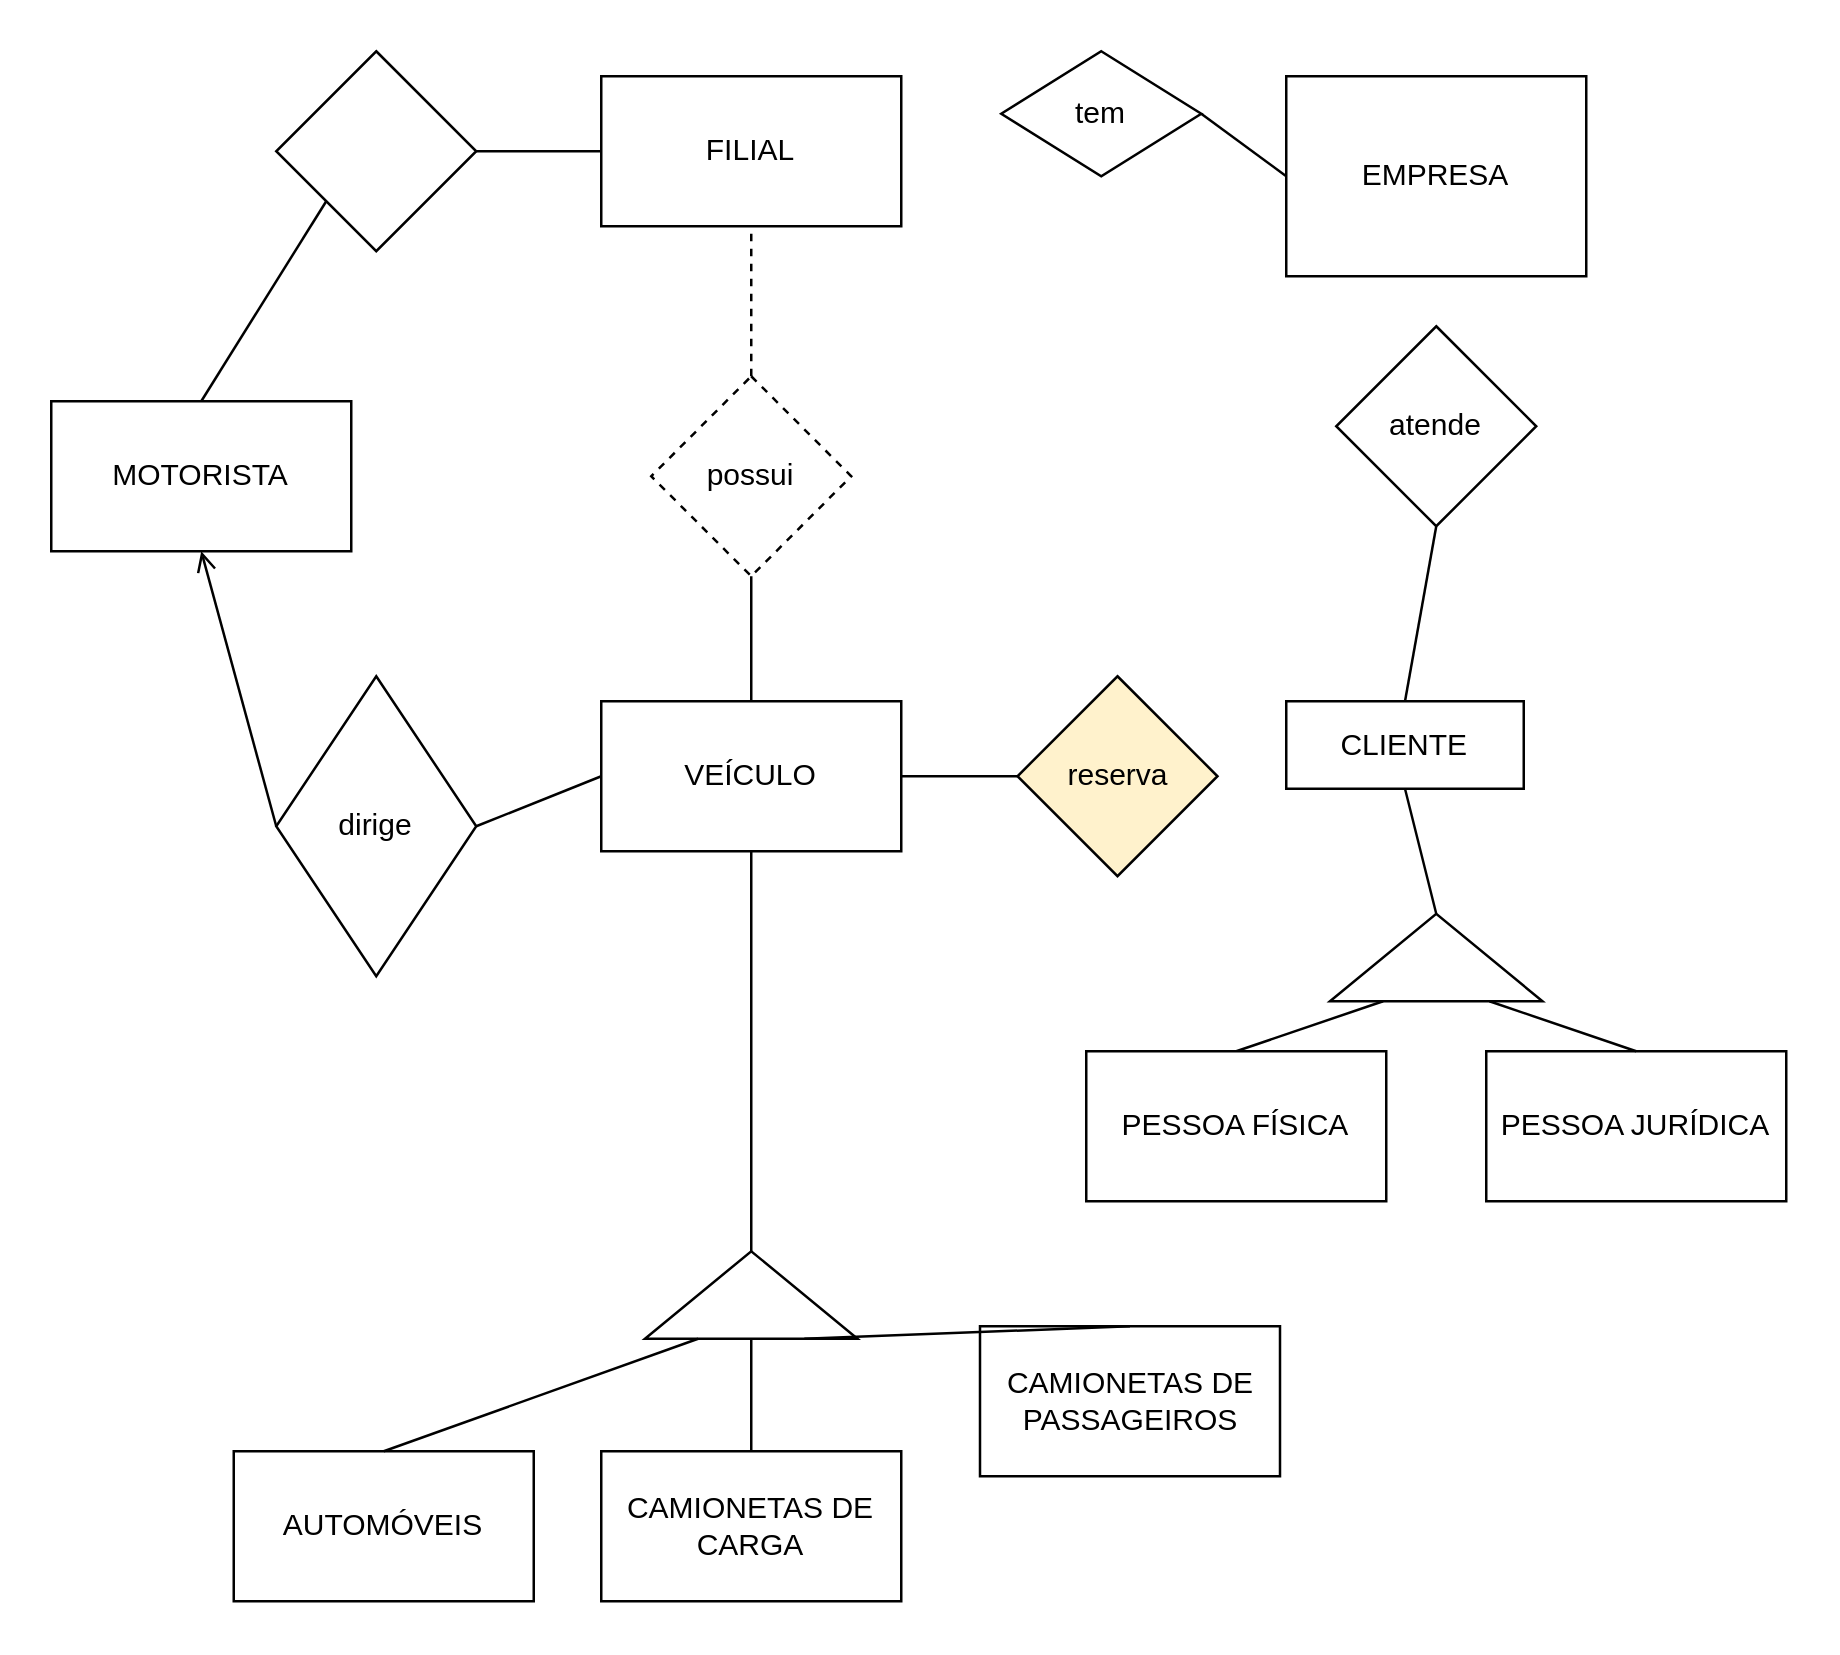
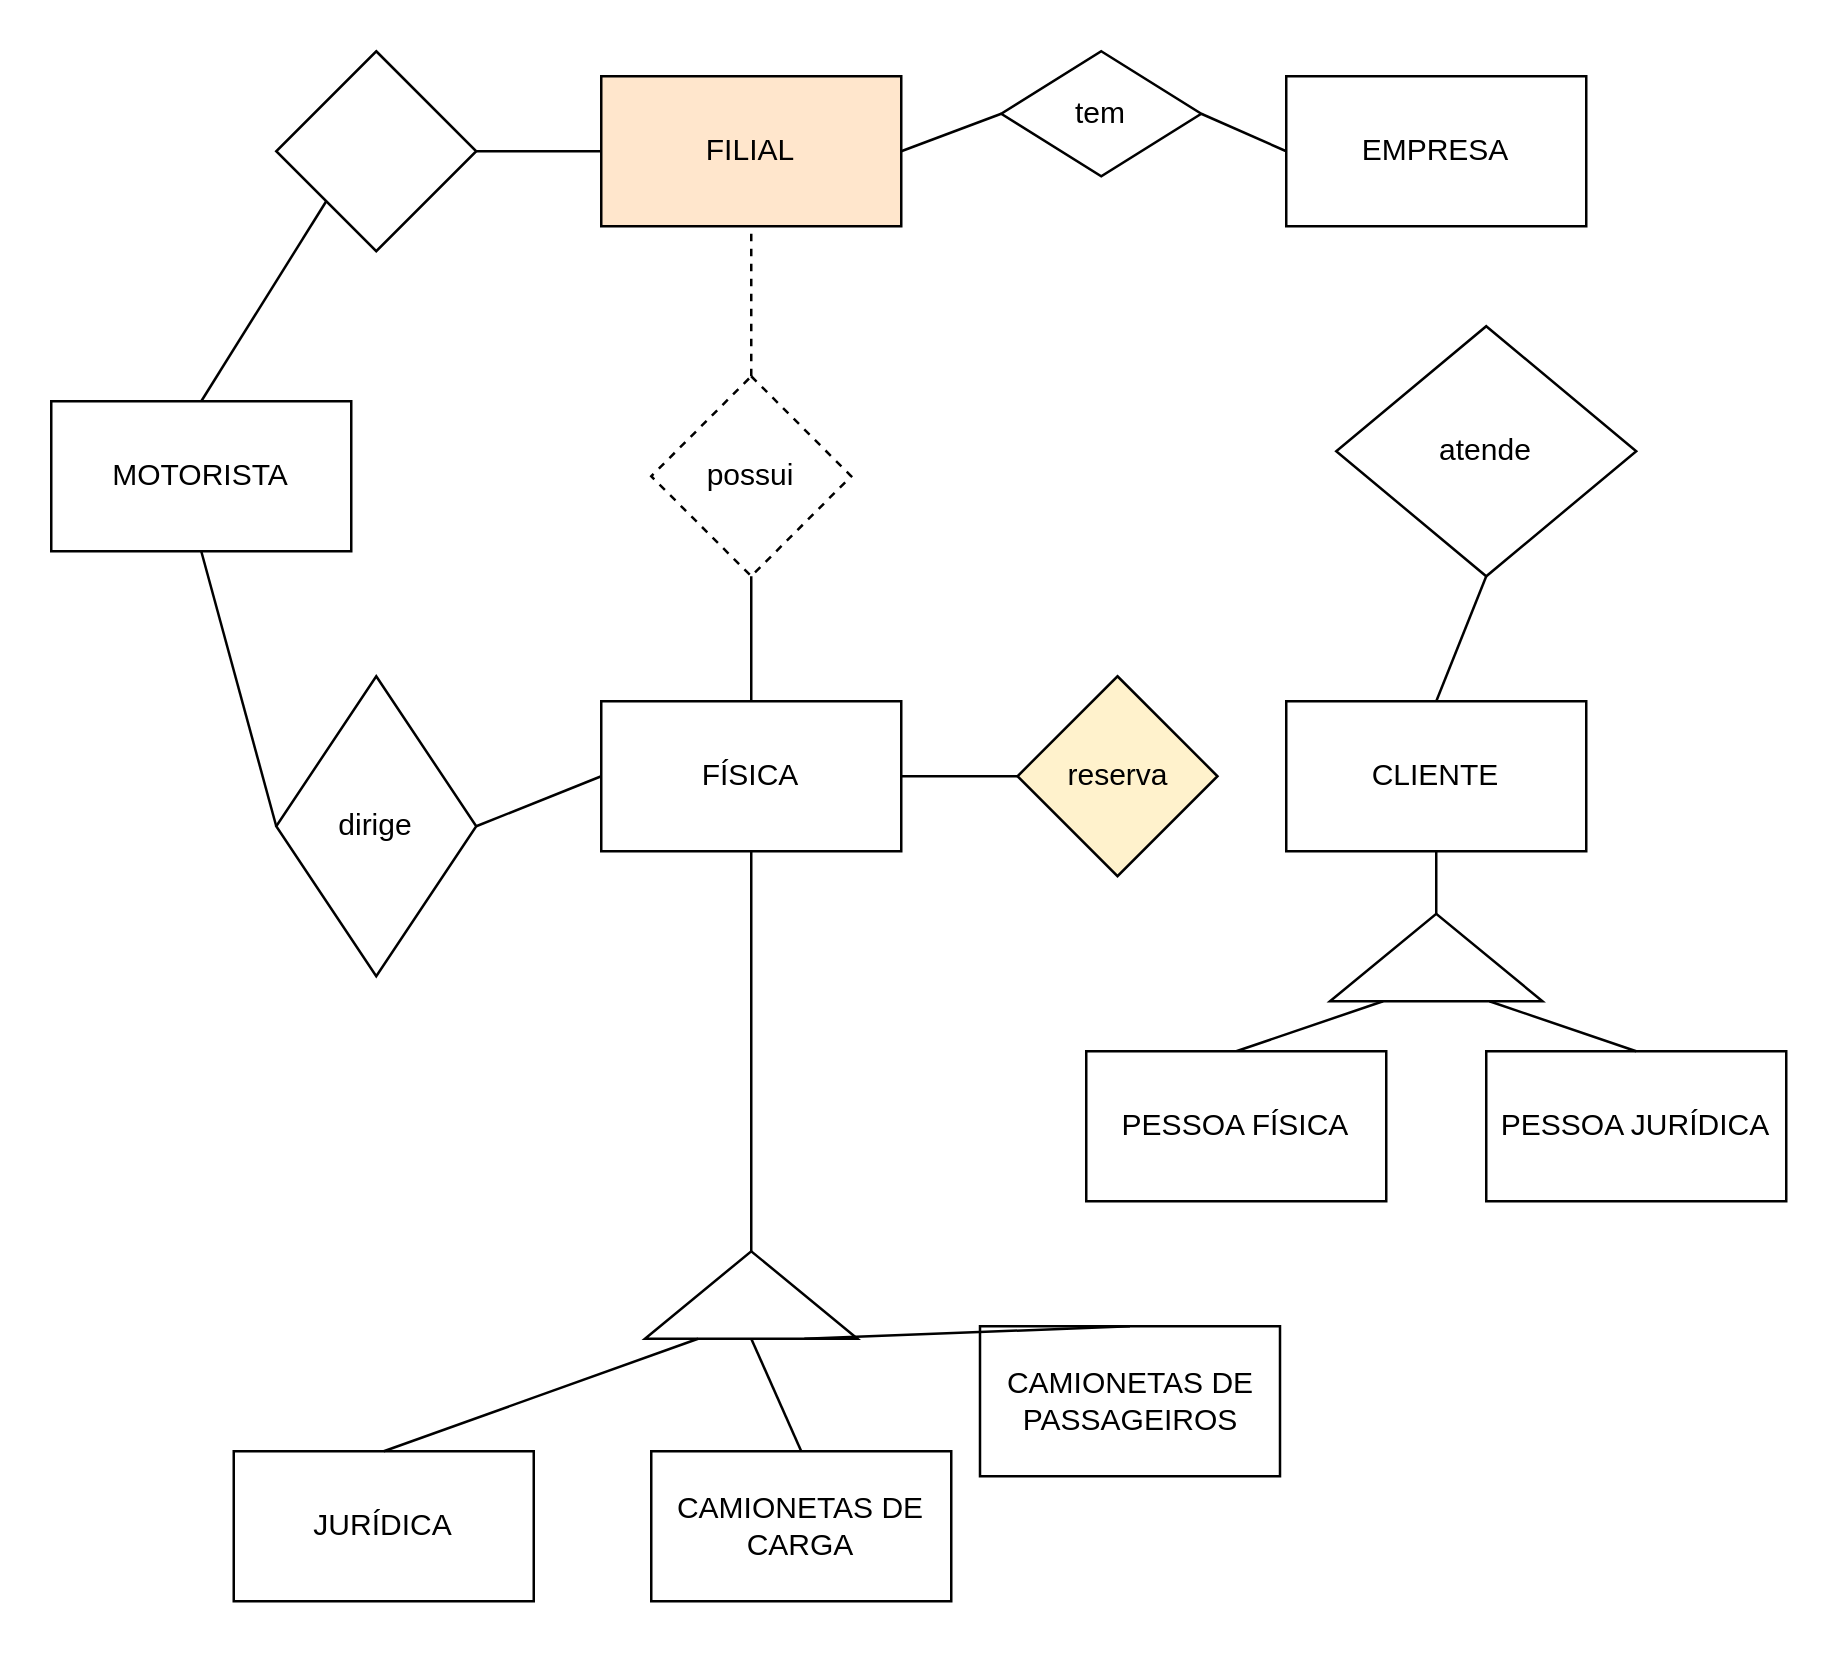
none -> (951, 133)
(751, 151) -> (751, 151)
(1436, 176) -> (1436, 151)
(1436, 426) -> (1486, 451)
(204, 561) -> (203, 557)
(1405, 745) -> (1436, 776)
(751, 776) -> (751, 776)
(384, 1526) -> (384, 1526)
(751, 1526) -> (801, 1526)
